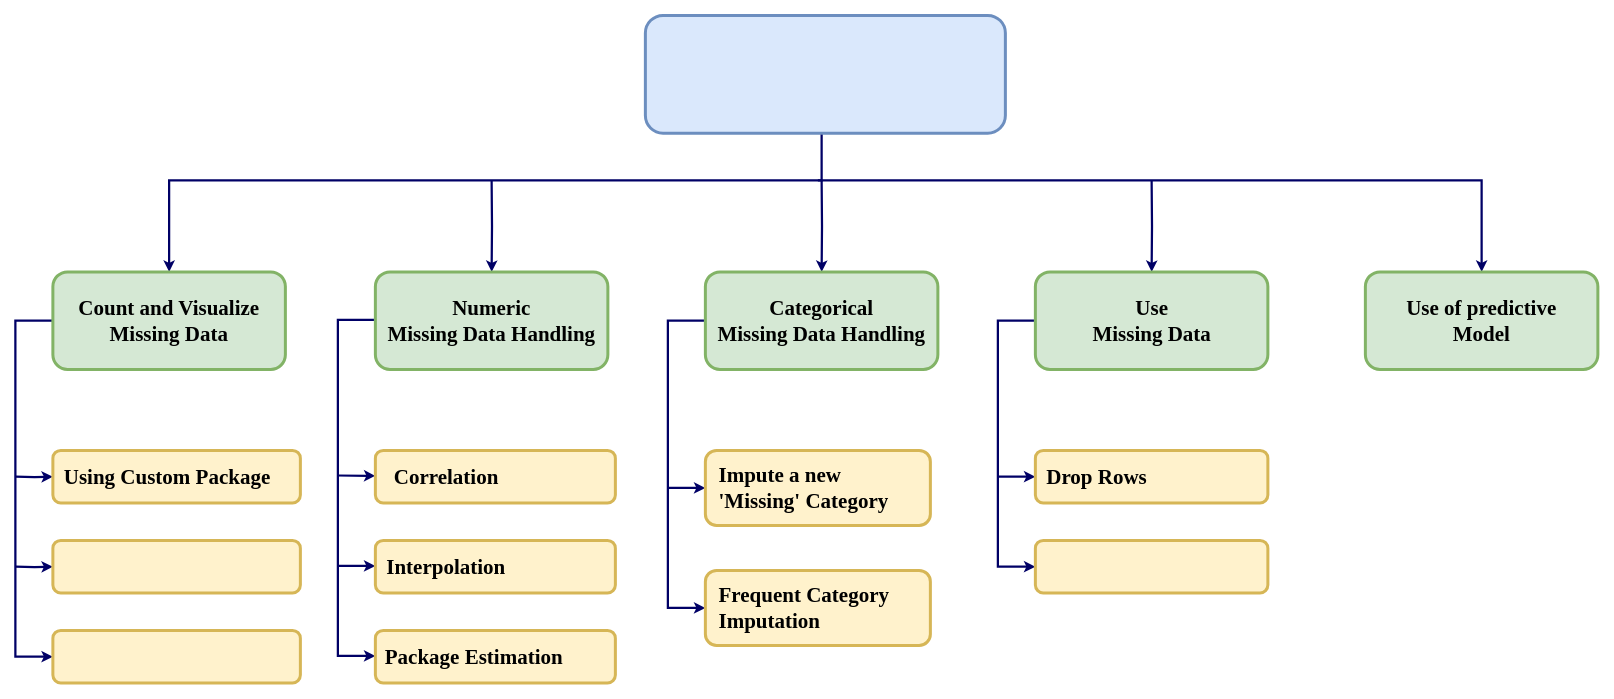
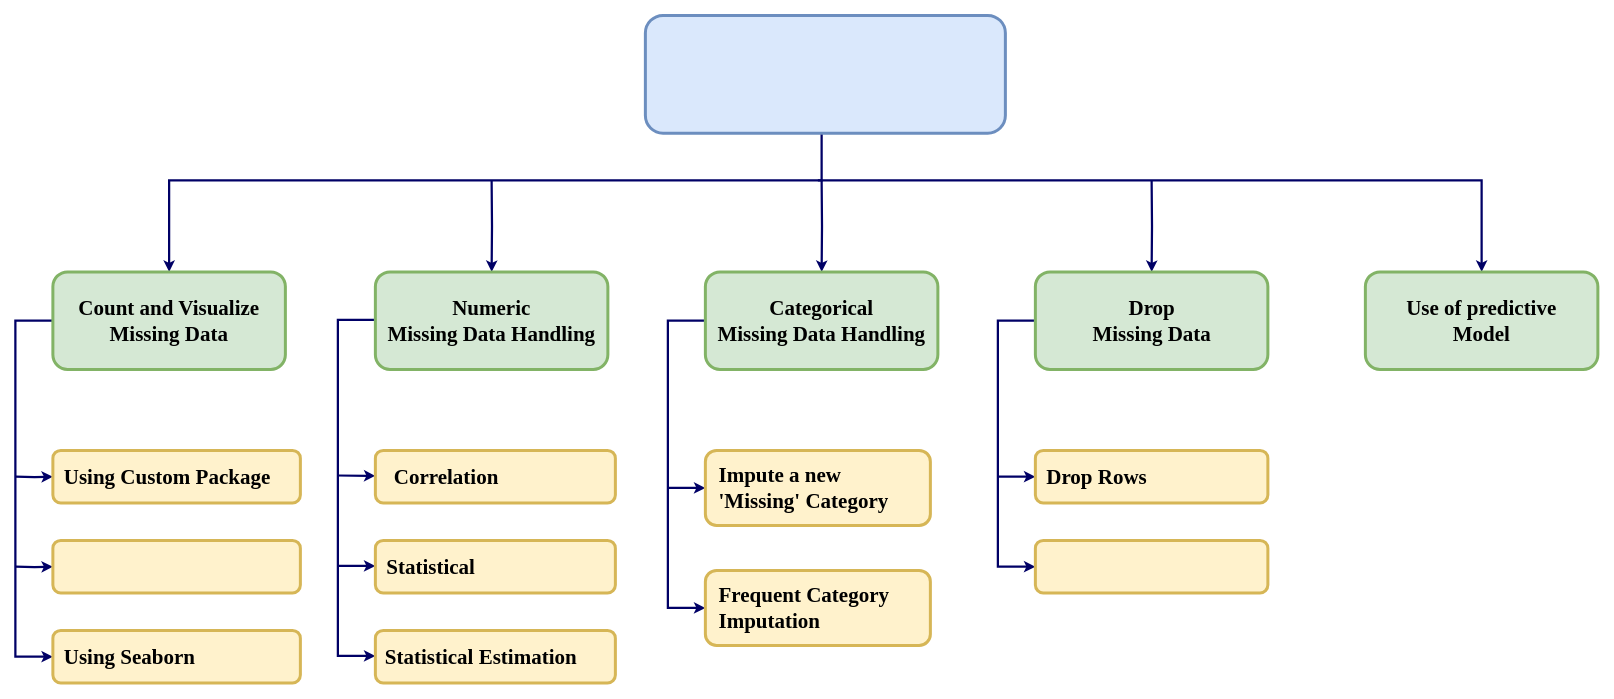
(1152, 321) -> (1152, 321)
(417, 567) -> (411, 567)
none -> (180, 657)
(427, 657) -> (434, 657)
